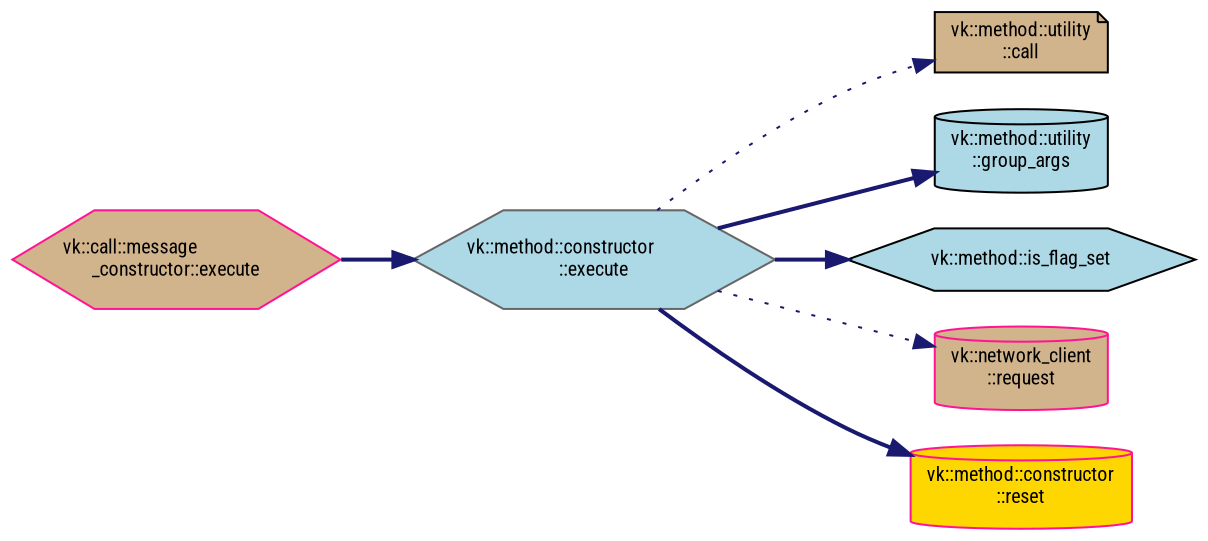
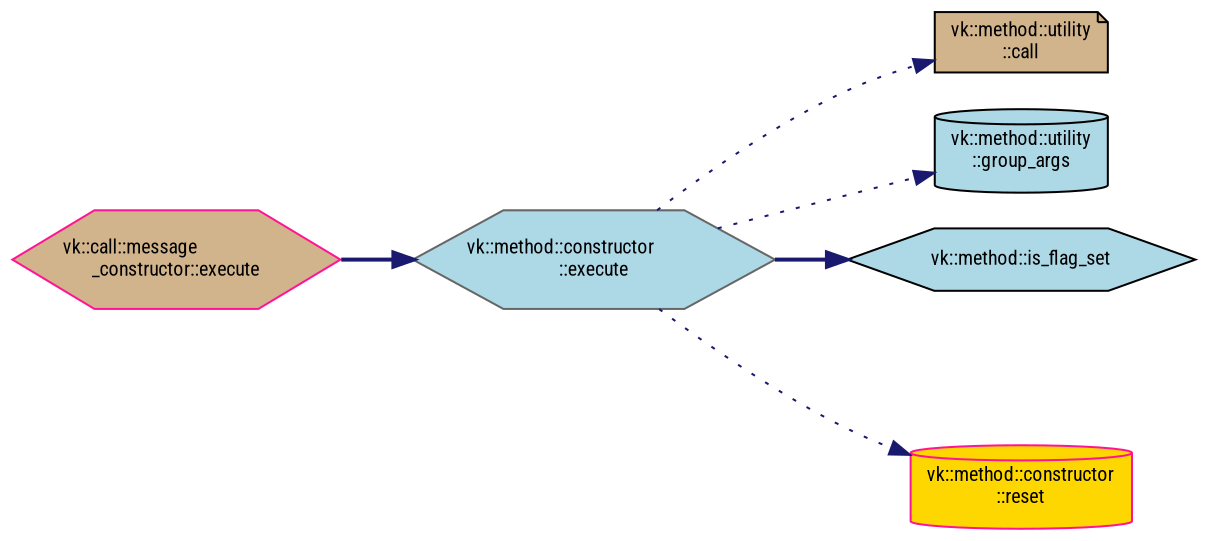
(816, 203) -> (816, 203)
(1021, 368) -> none
(771, 386) -> (771, 386)
